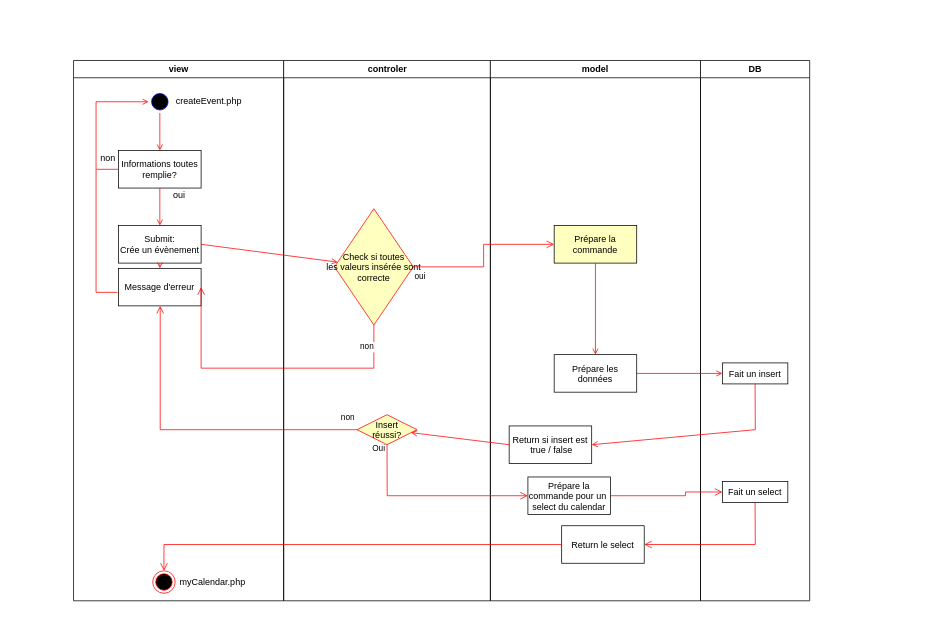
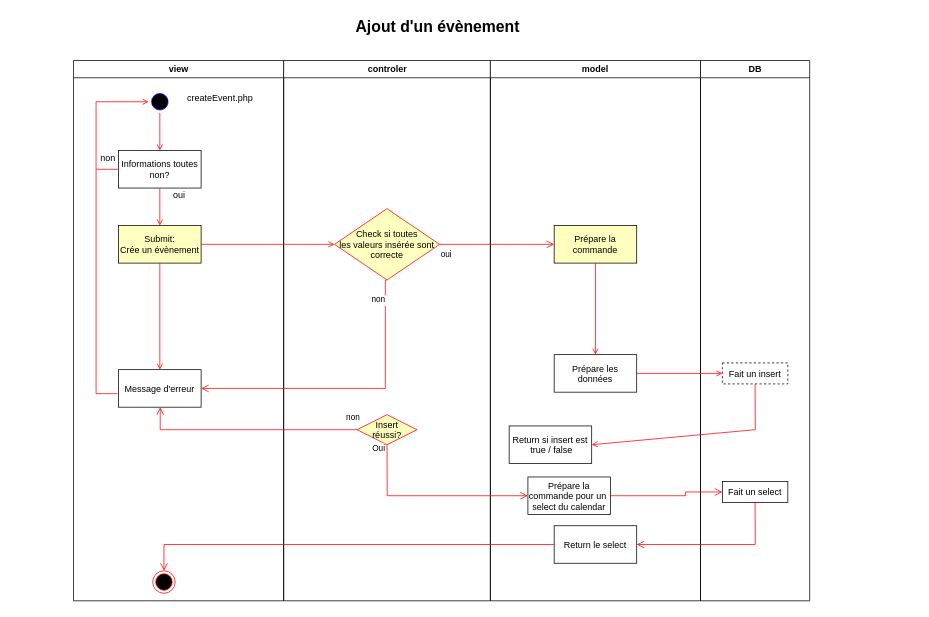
none -> (438, 27)
(208, 102) -> (220, 98)
(159, 164) -> (159, 164)
(160, 244) -> (160, 244)
(374, 267) -> (387, 244)
(160, 287) -> (160, 388)
(755, 373) -> (755, 373)
(461, 439) -> none
(603, 544) -> (595, 544)
(212, 582) -> none
